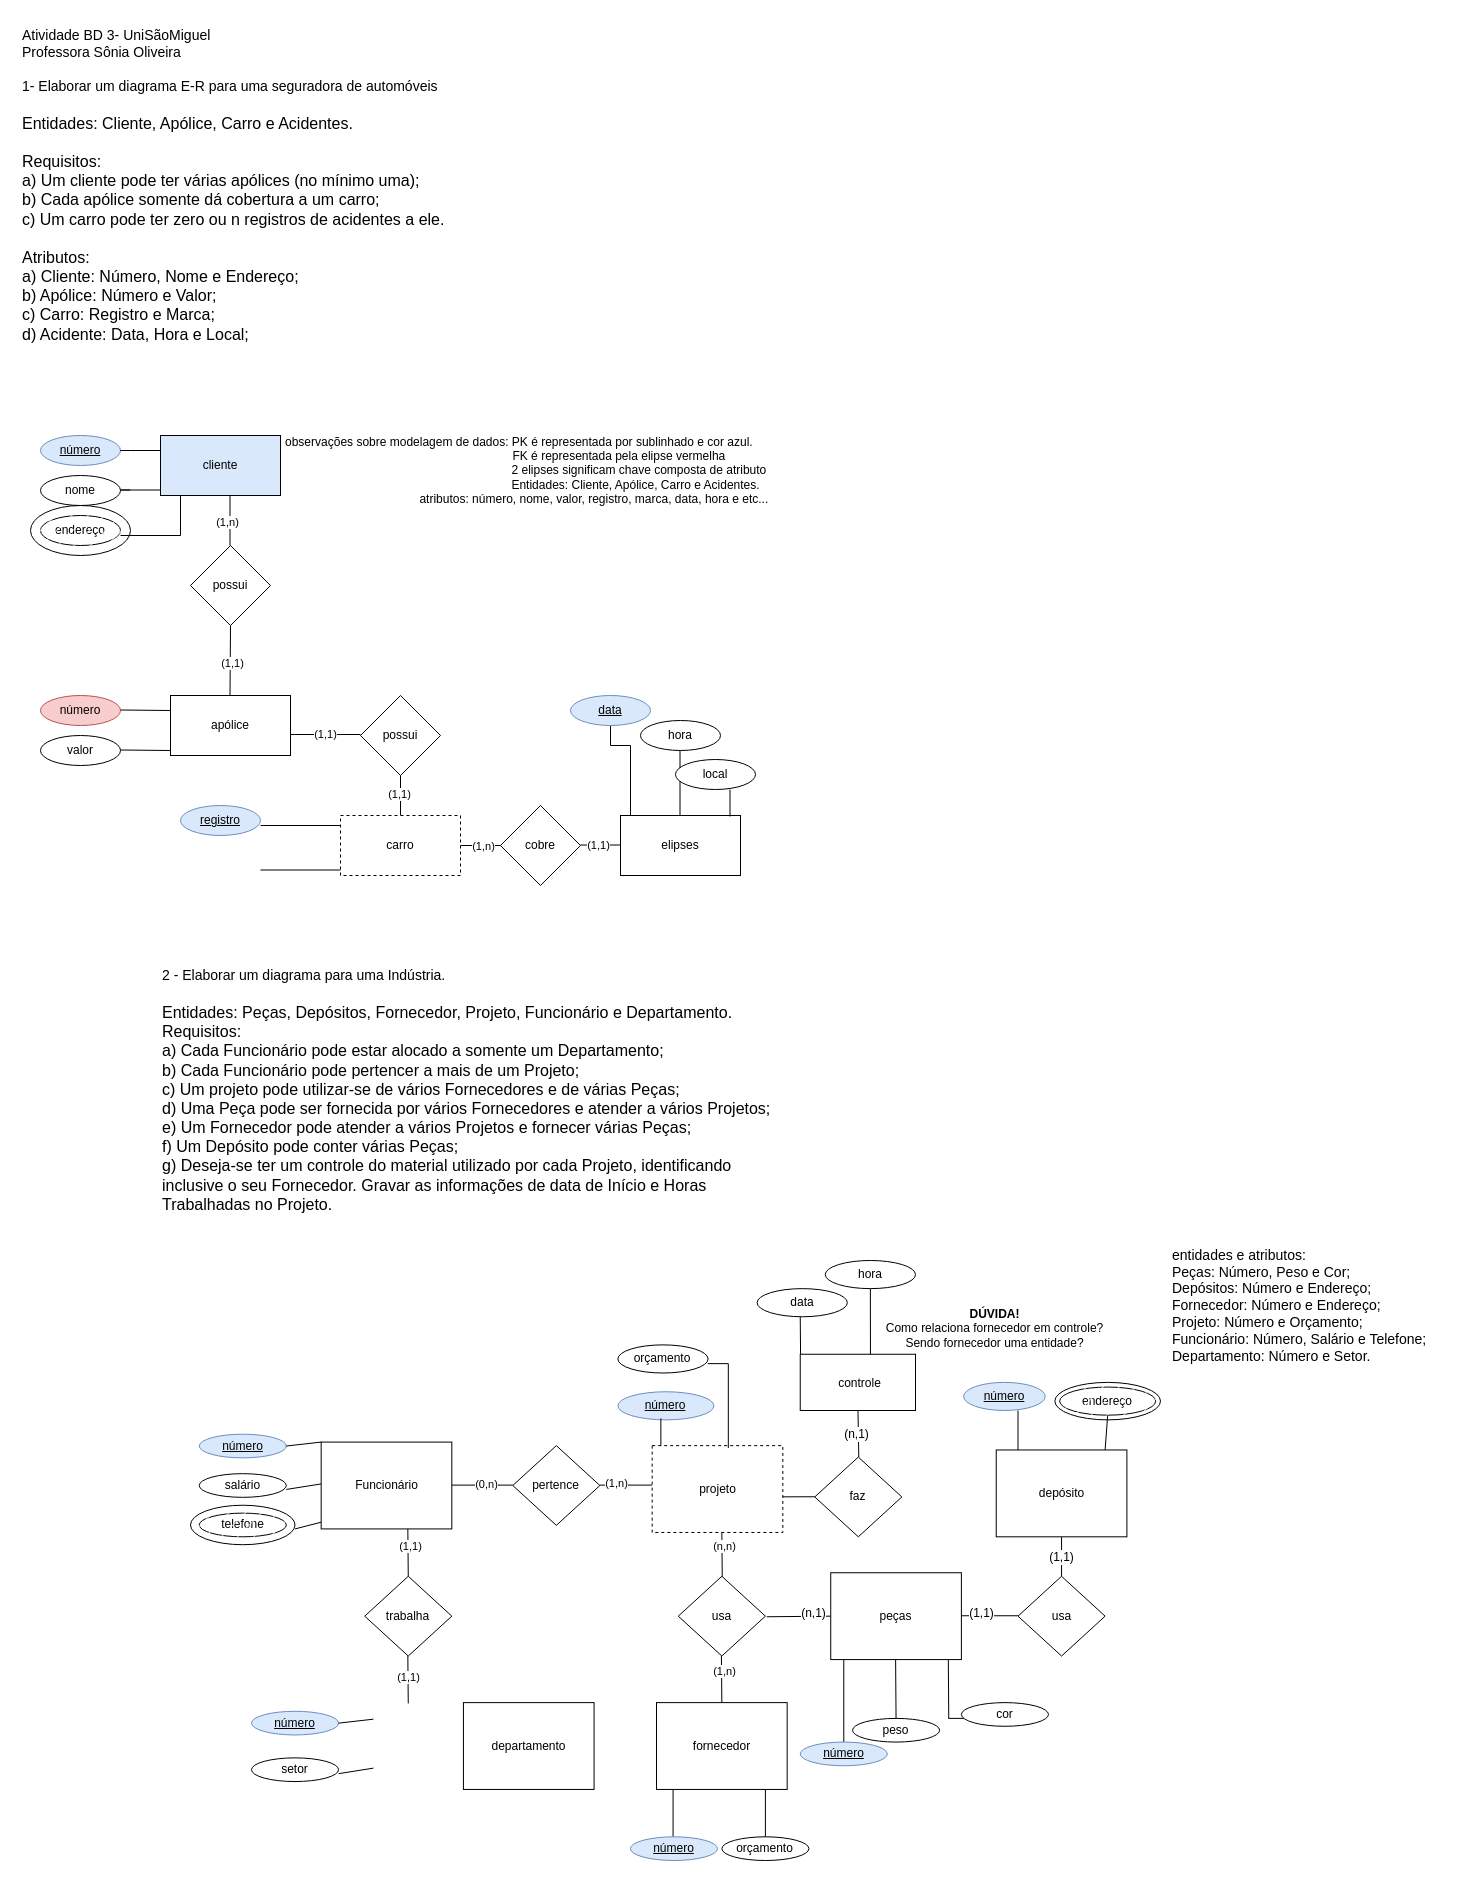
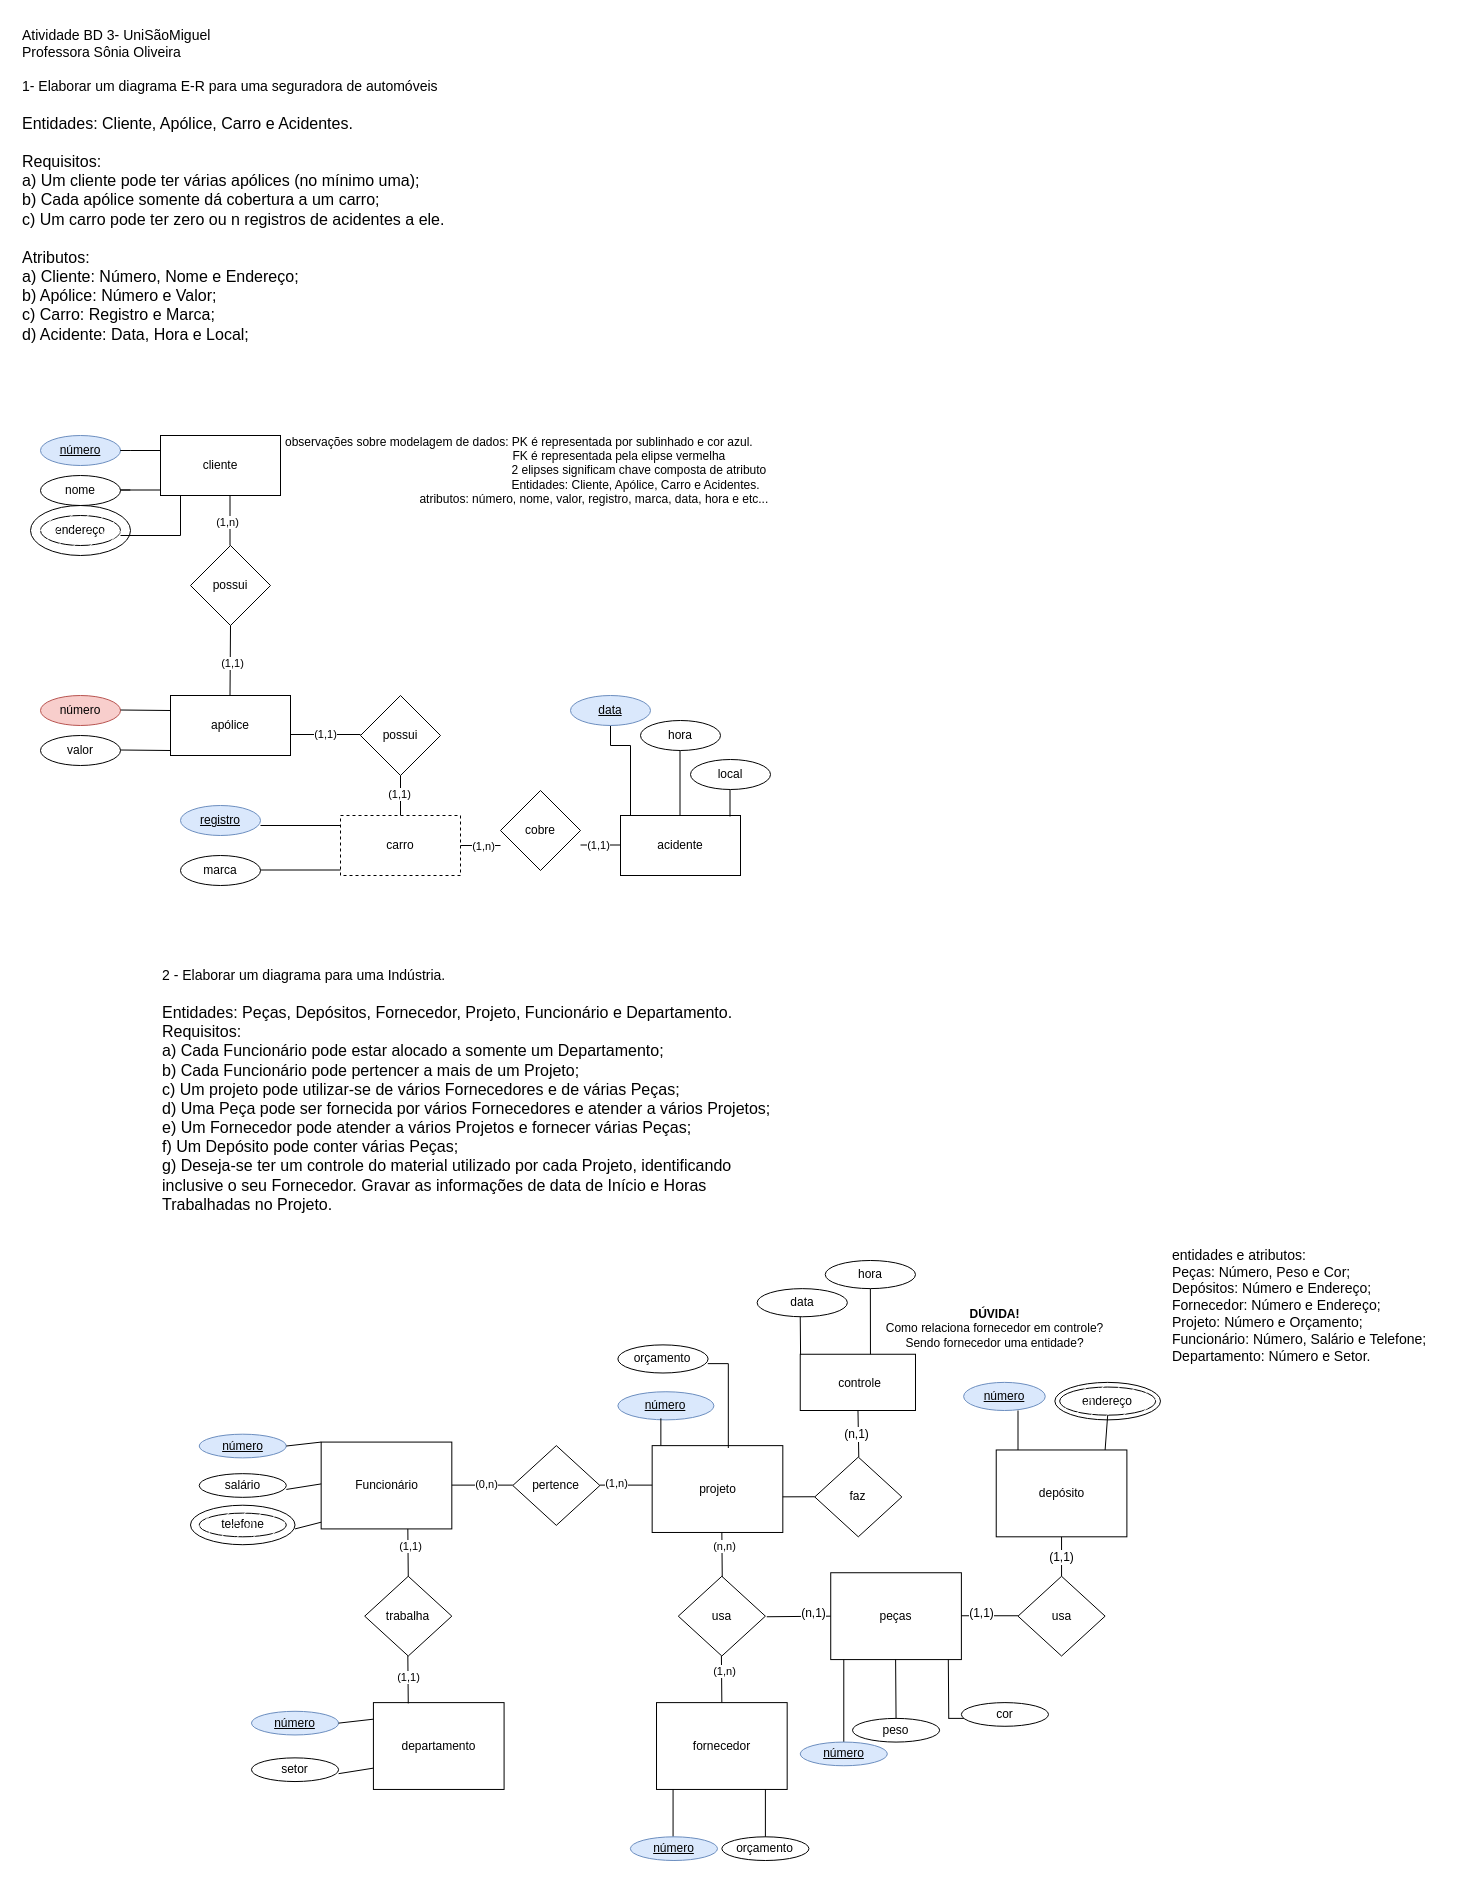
(221, 466) -> (221, 466)
(716, 775) -> (731, 775)
(541, 846) -> (541, 831)
(681, 846) -> (681, 846)
none -> (221, 871)
(717, 1489) -> (717, 1489)
(529, 1746) -> (439, 1746)
